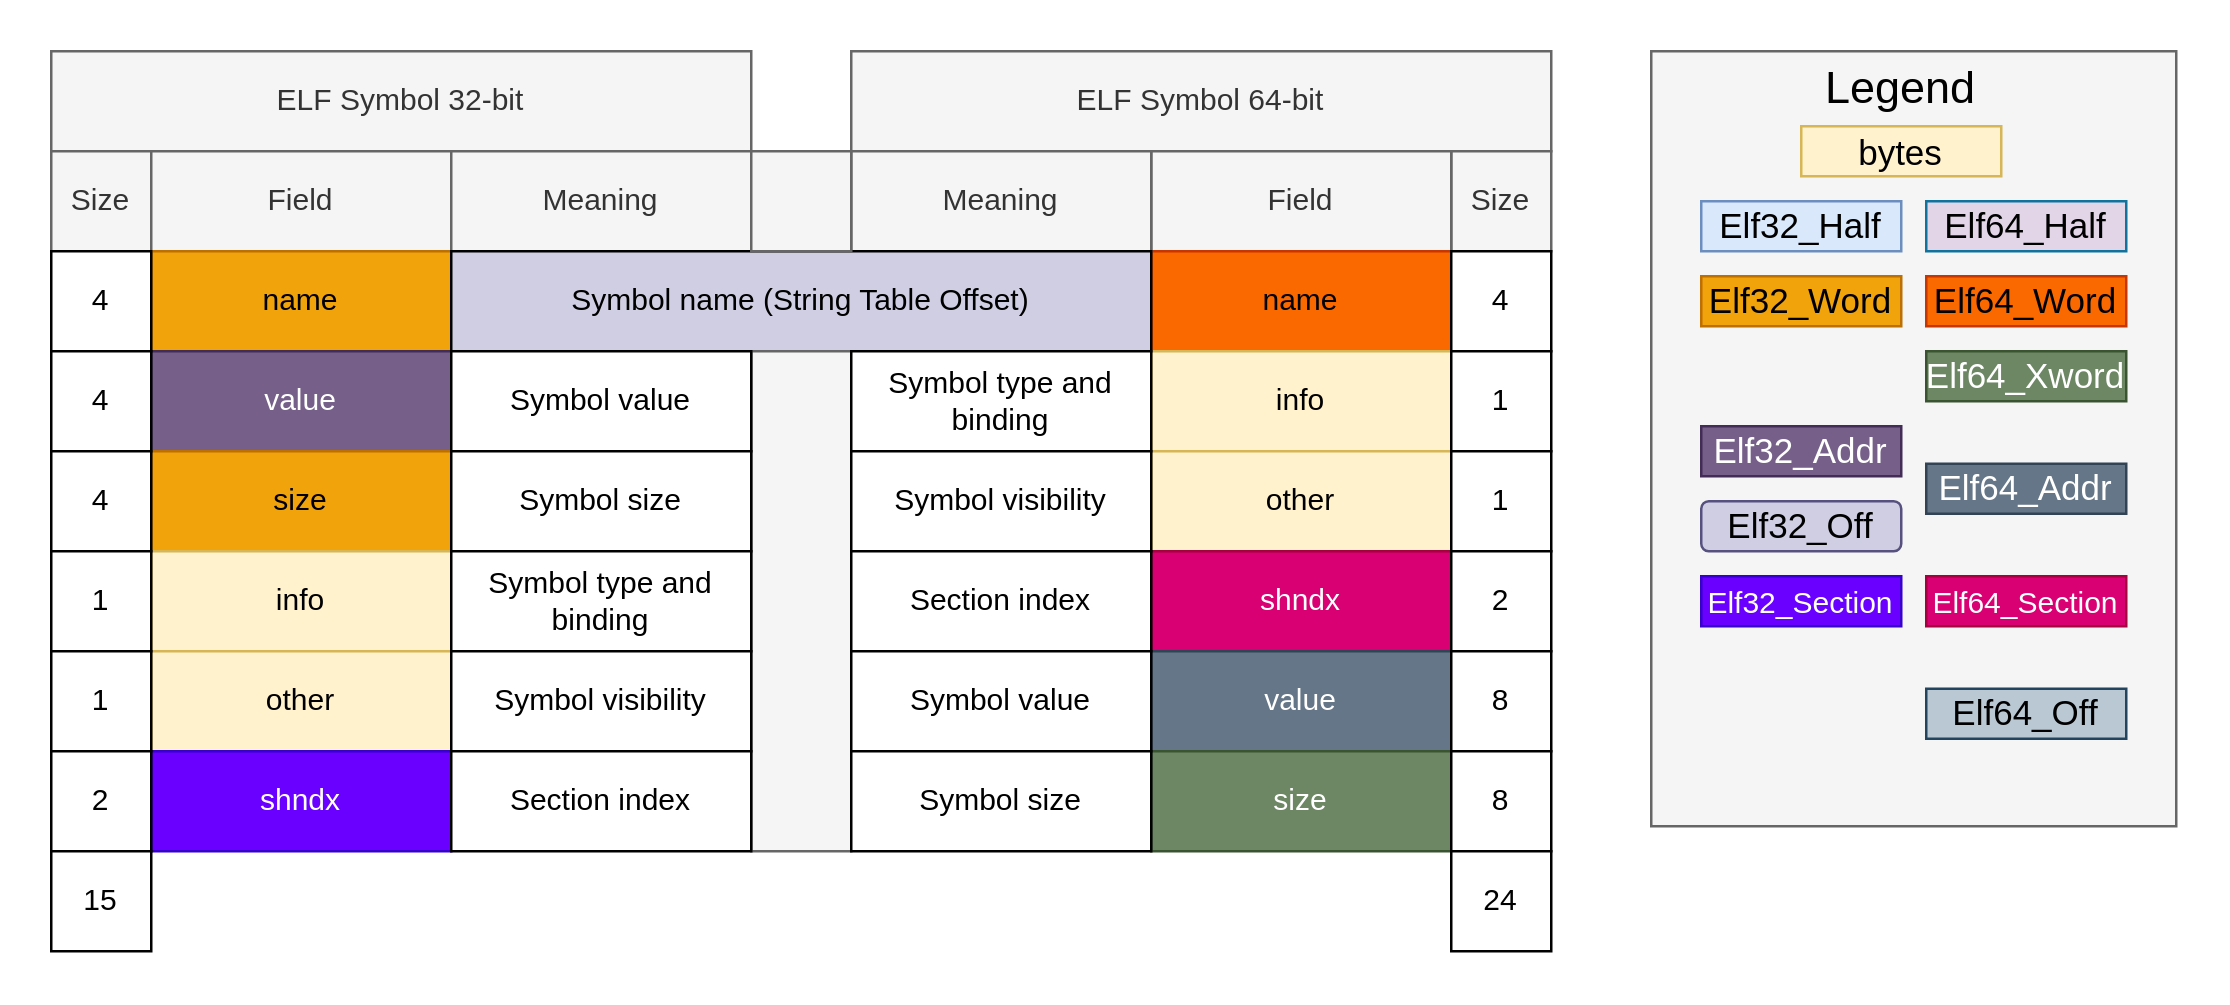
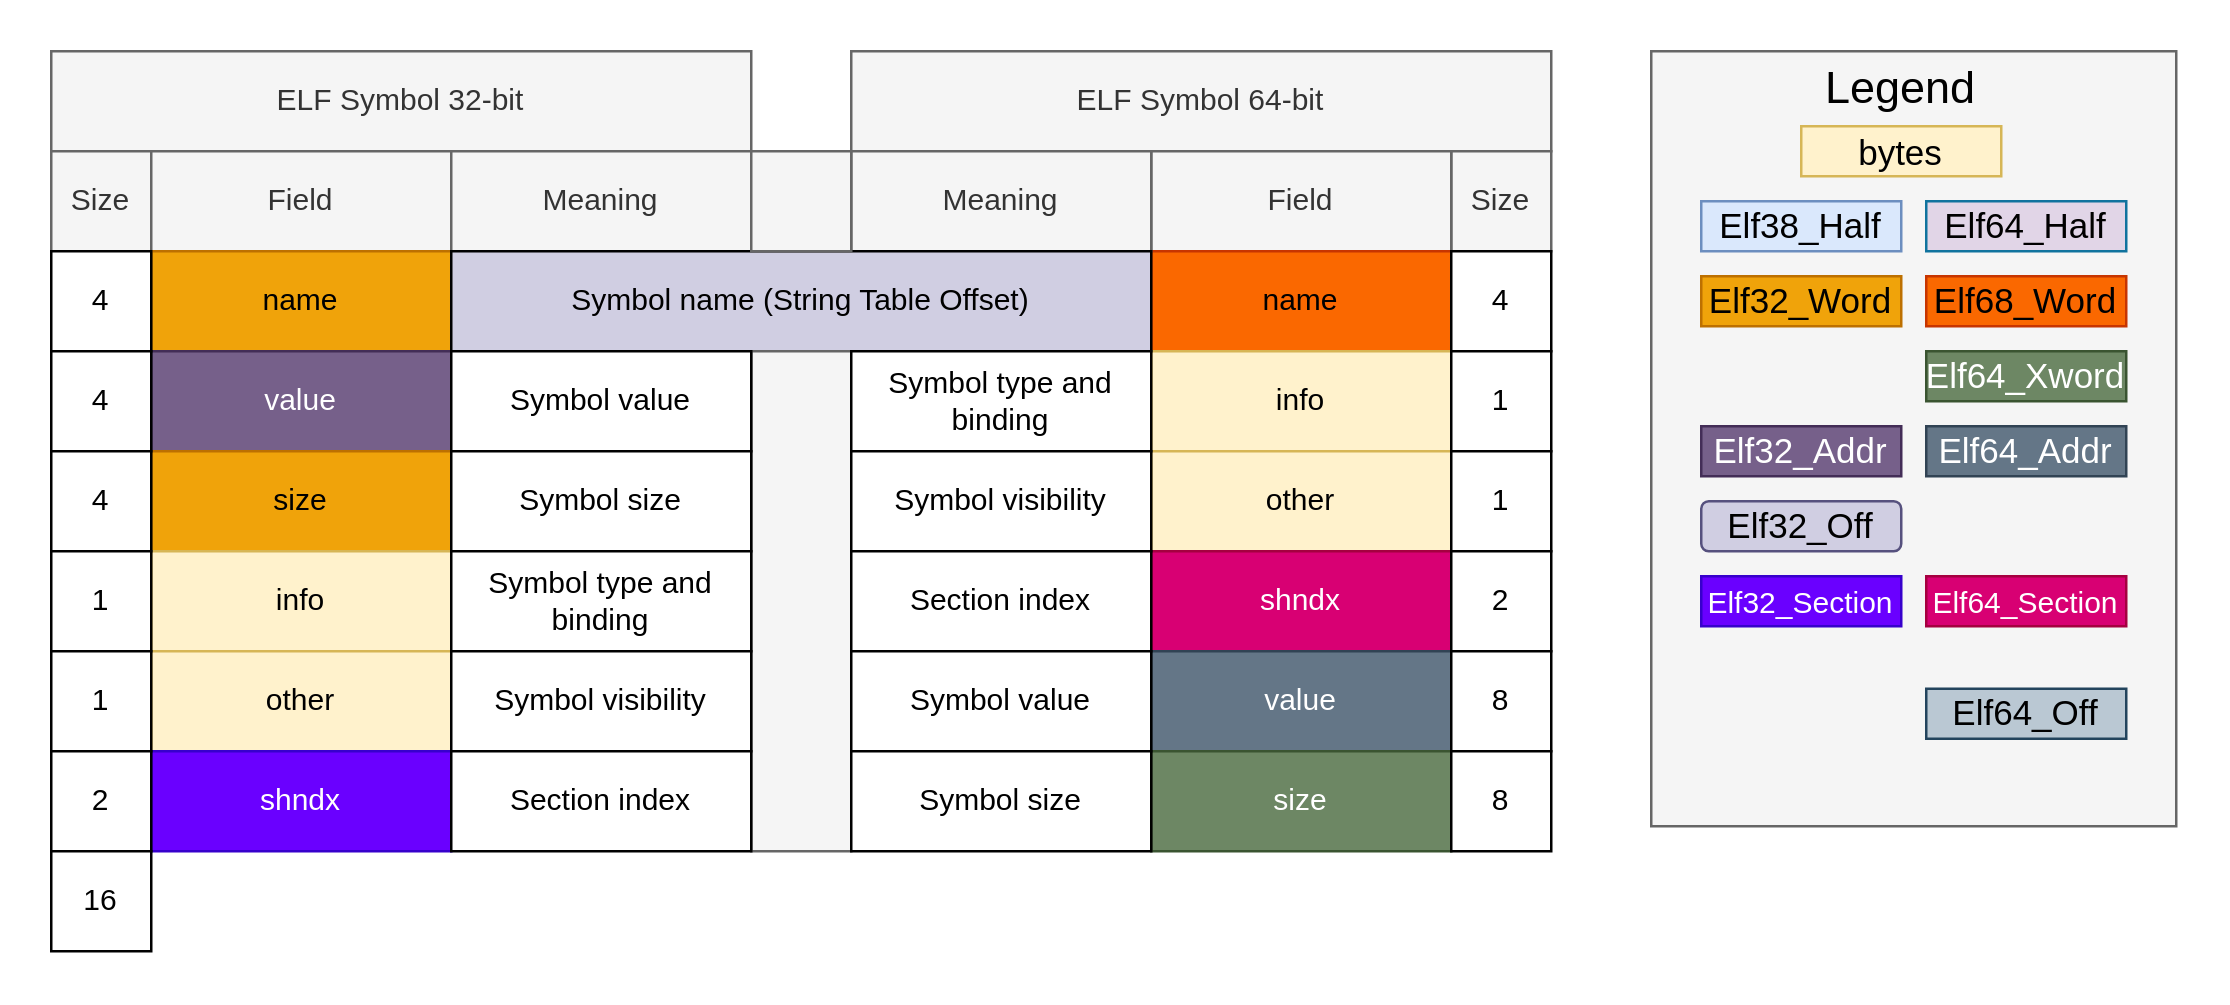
(1801, 226) -> (1801, 226)
(2026, 301) -> (2026, 301)
(2026, 489) -> (2026, 451)
(101, 901) -> (101, 901)
(1501, 901) -> none
